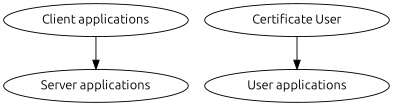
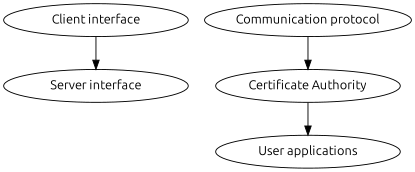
(96, 20) -> (96, 20)
(297, 20) -> (308, 86)
none -> (308, 20)
(96, 86) -> (96, 86)
